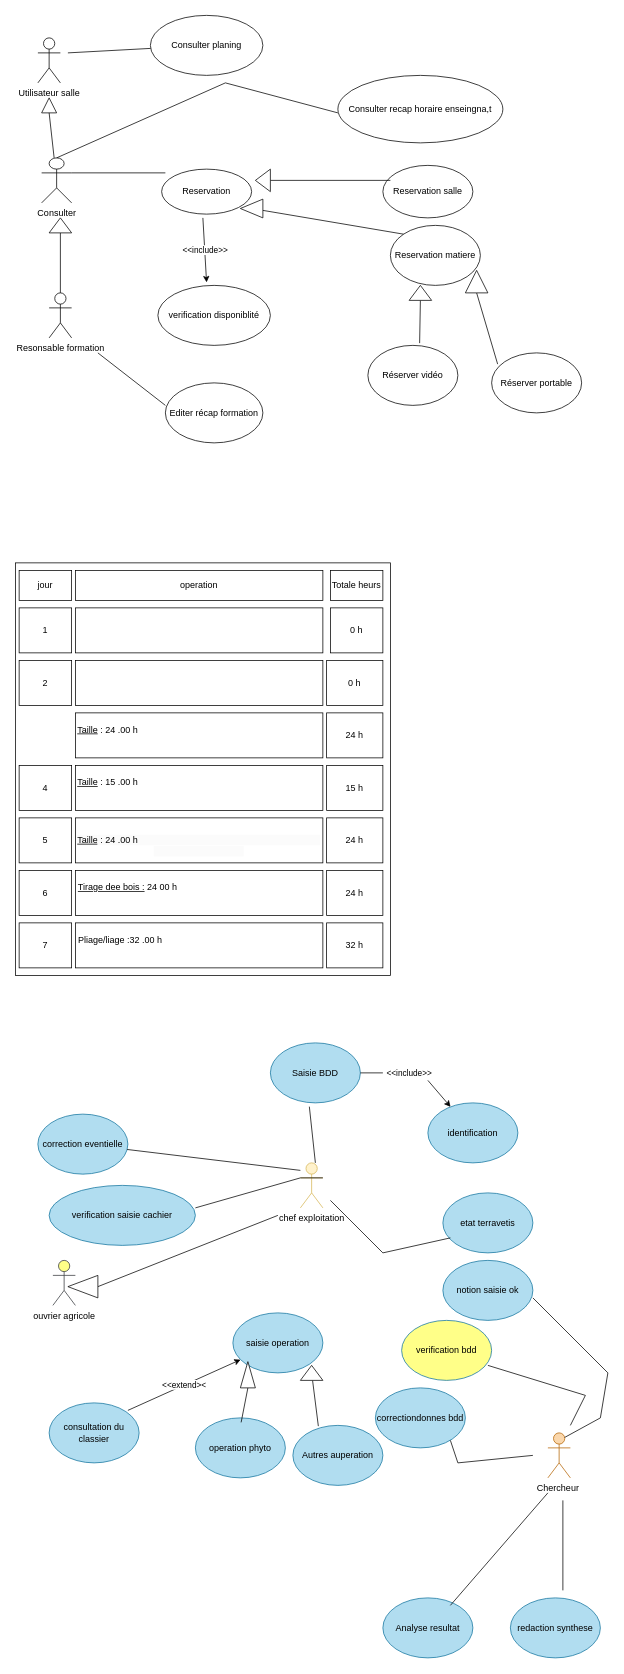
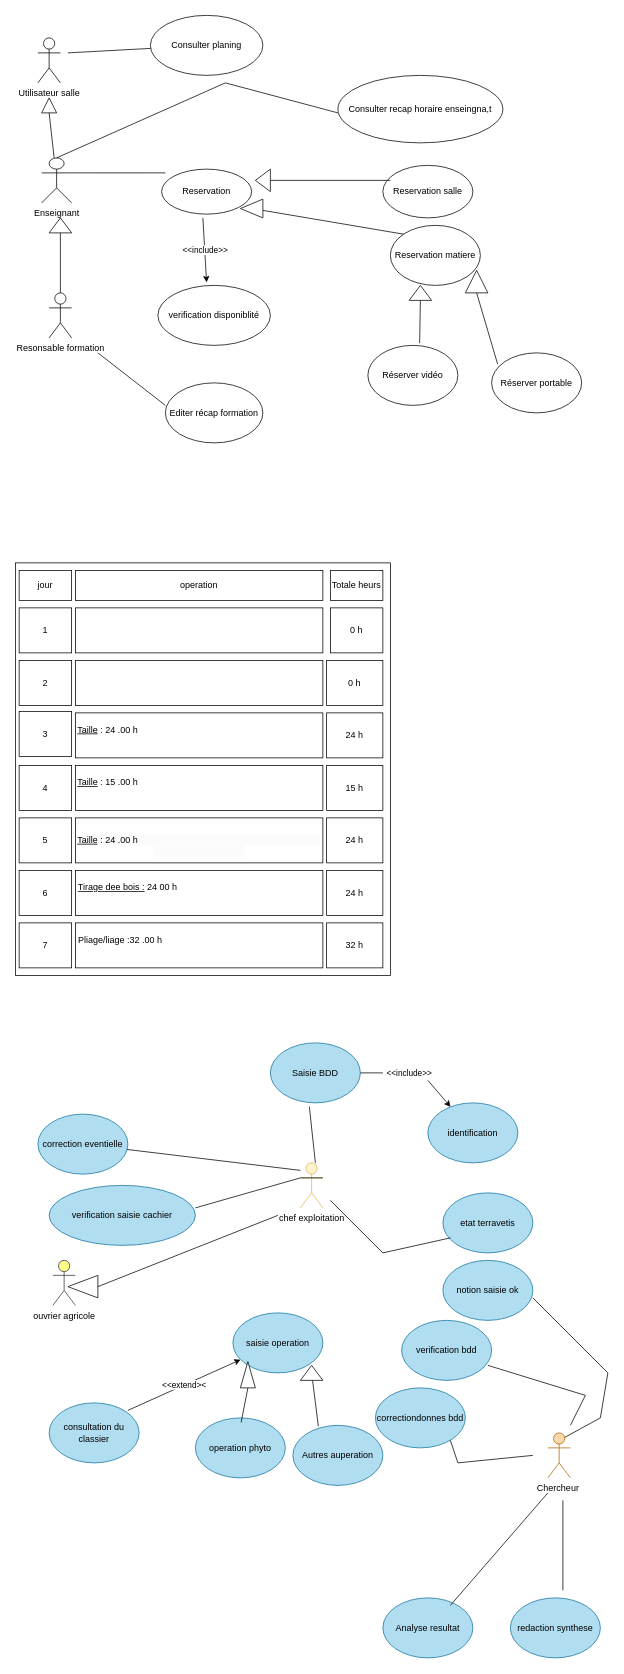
(57, 214) -> (57, 214)
none -> (45, 734)
(447, 1350) -> (447, 1350)
